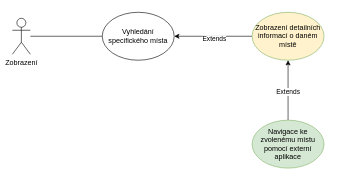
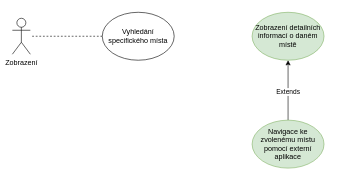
(66, 36) -> (66, 36)
(214, 36) -> none
(288, 36) -> (288, 36)
